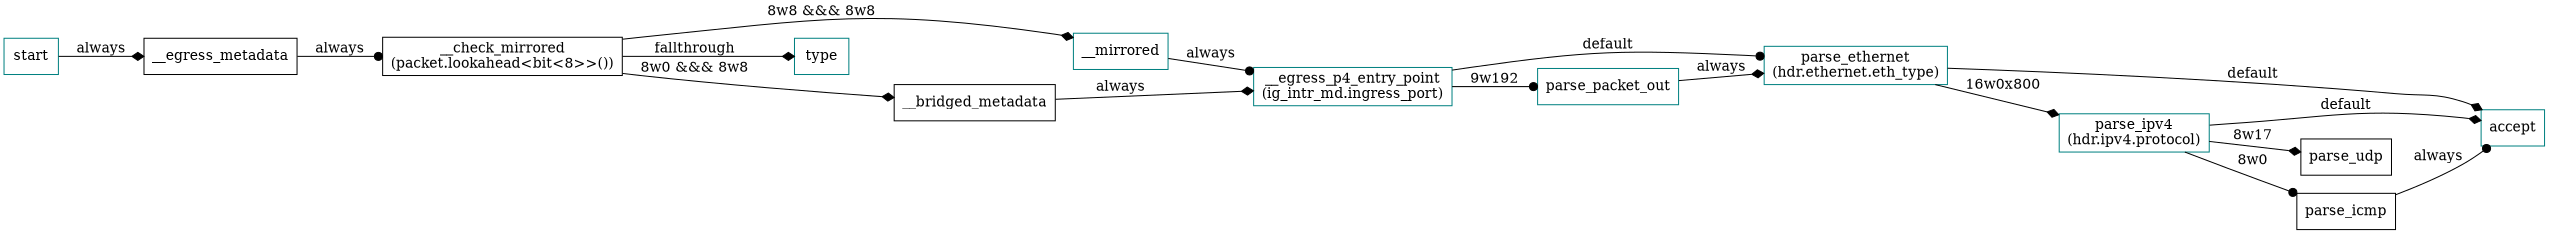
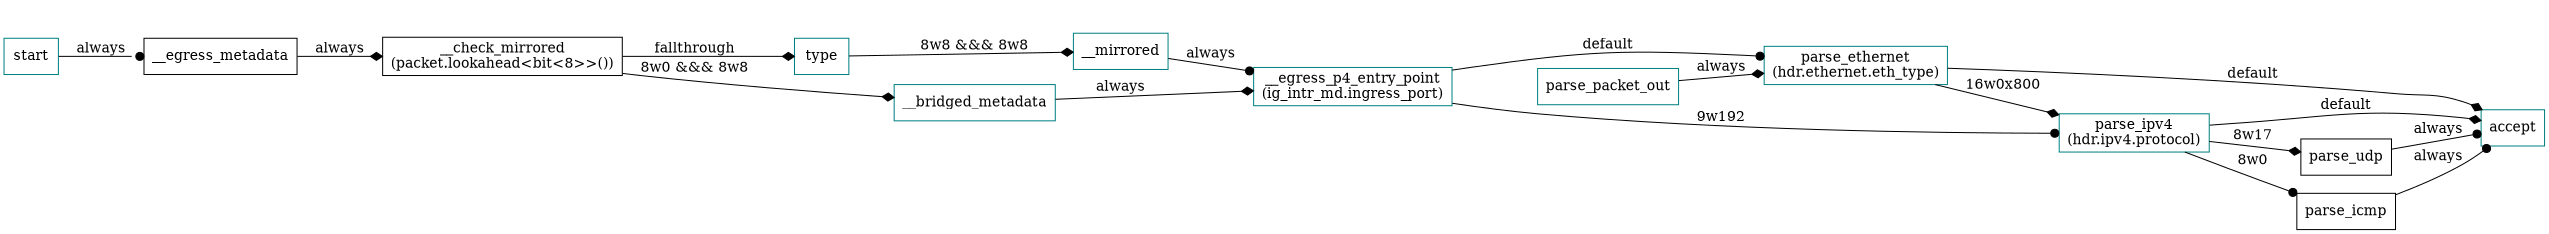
(842, 19) -> (955, 54)
(95, 56) -> (95, 56)
(336, 56) -> (336, 56)
(1491, 87) -> (1751, 127)
(975, 103) -> (975, 103)
none -> (2432, 142)
